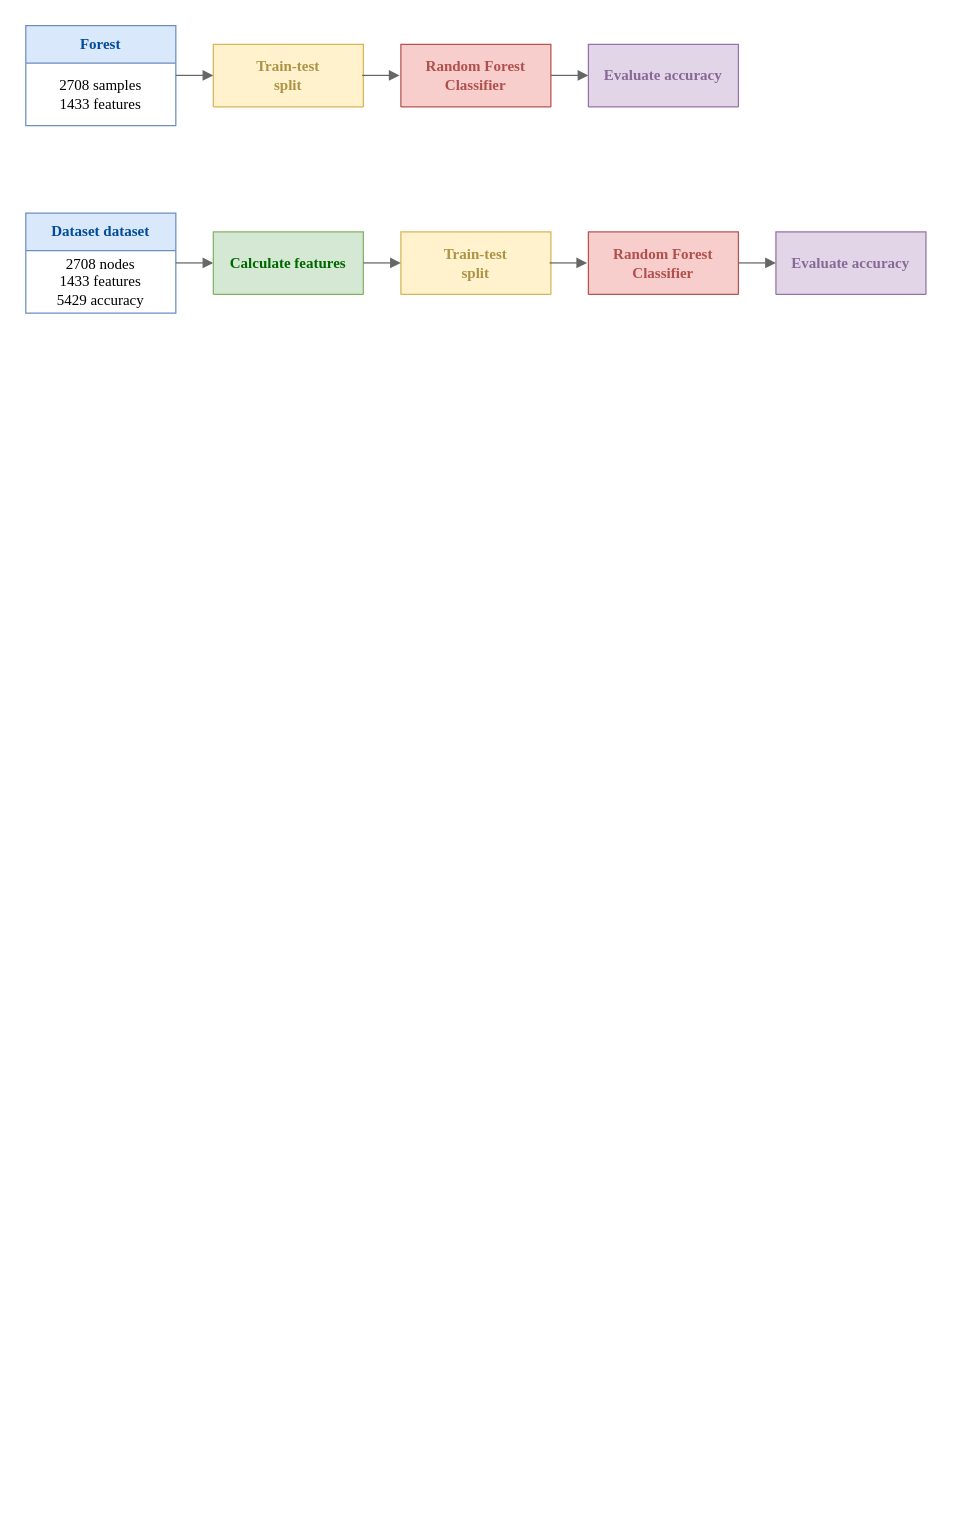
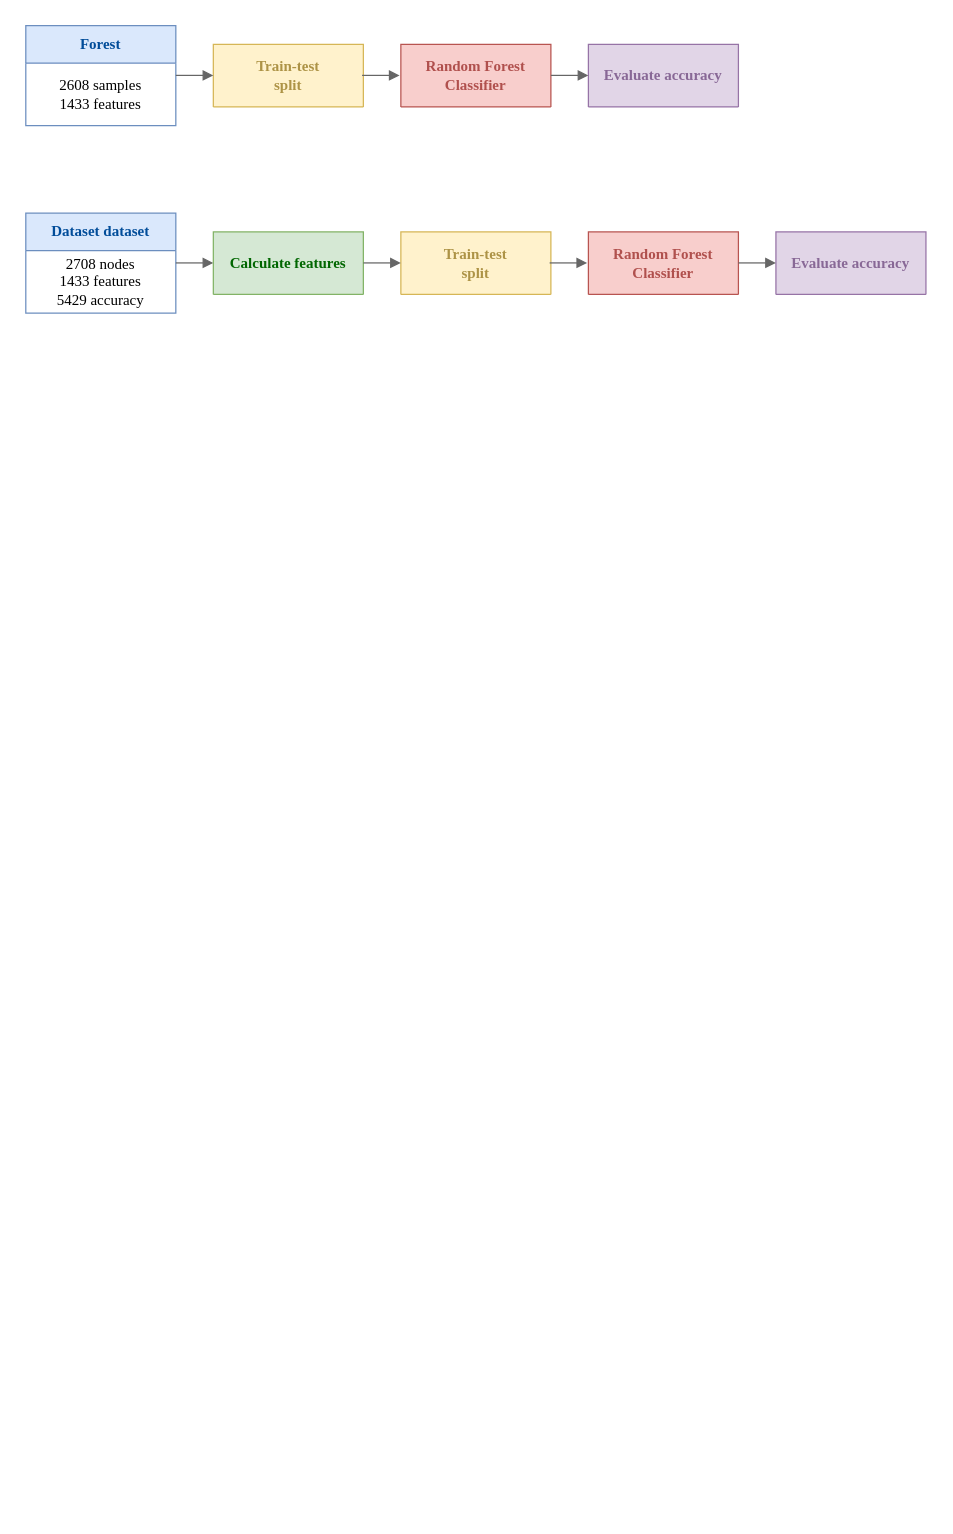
(101, 94) -> (101, 94)
